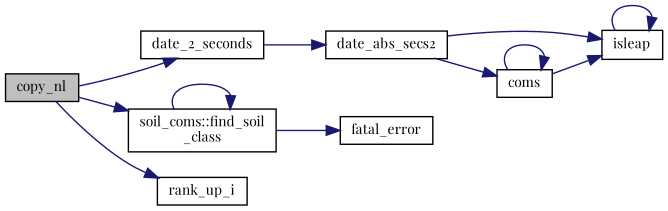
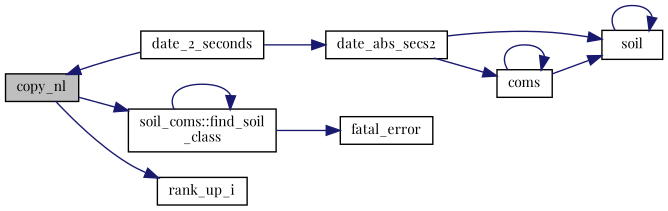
(632, 45) -> (632, 45)
(122, 76) -> (110, 60)
